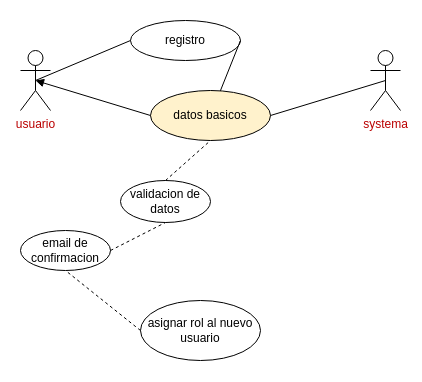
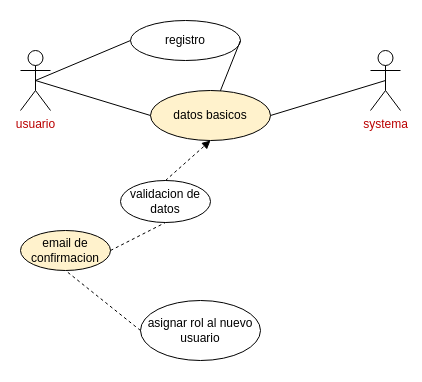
(44, 83) -> (43, 83)
(206, 145) -> (203, 147)
(66, 251) -> (66, 251)
